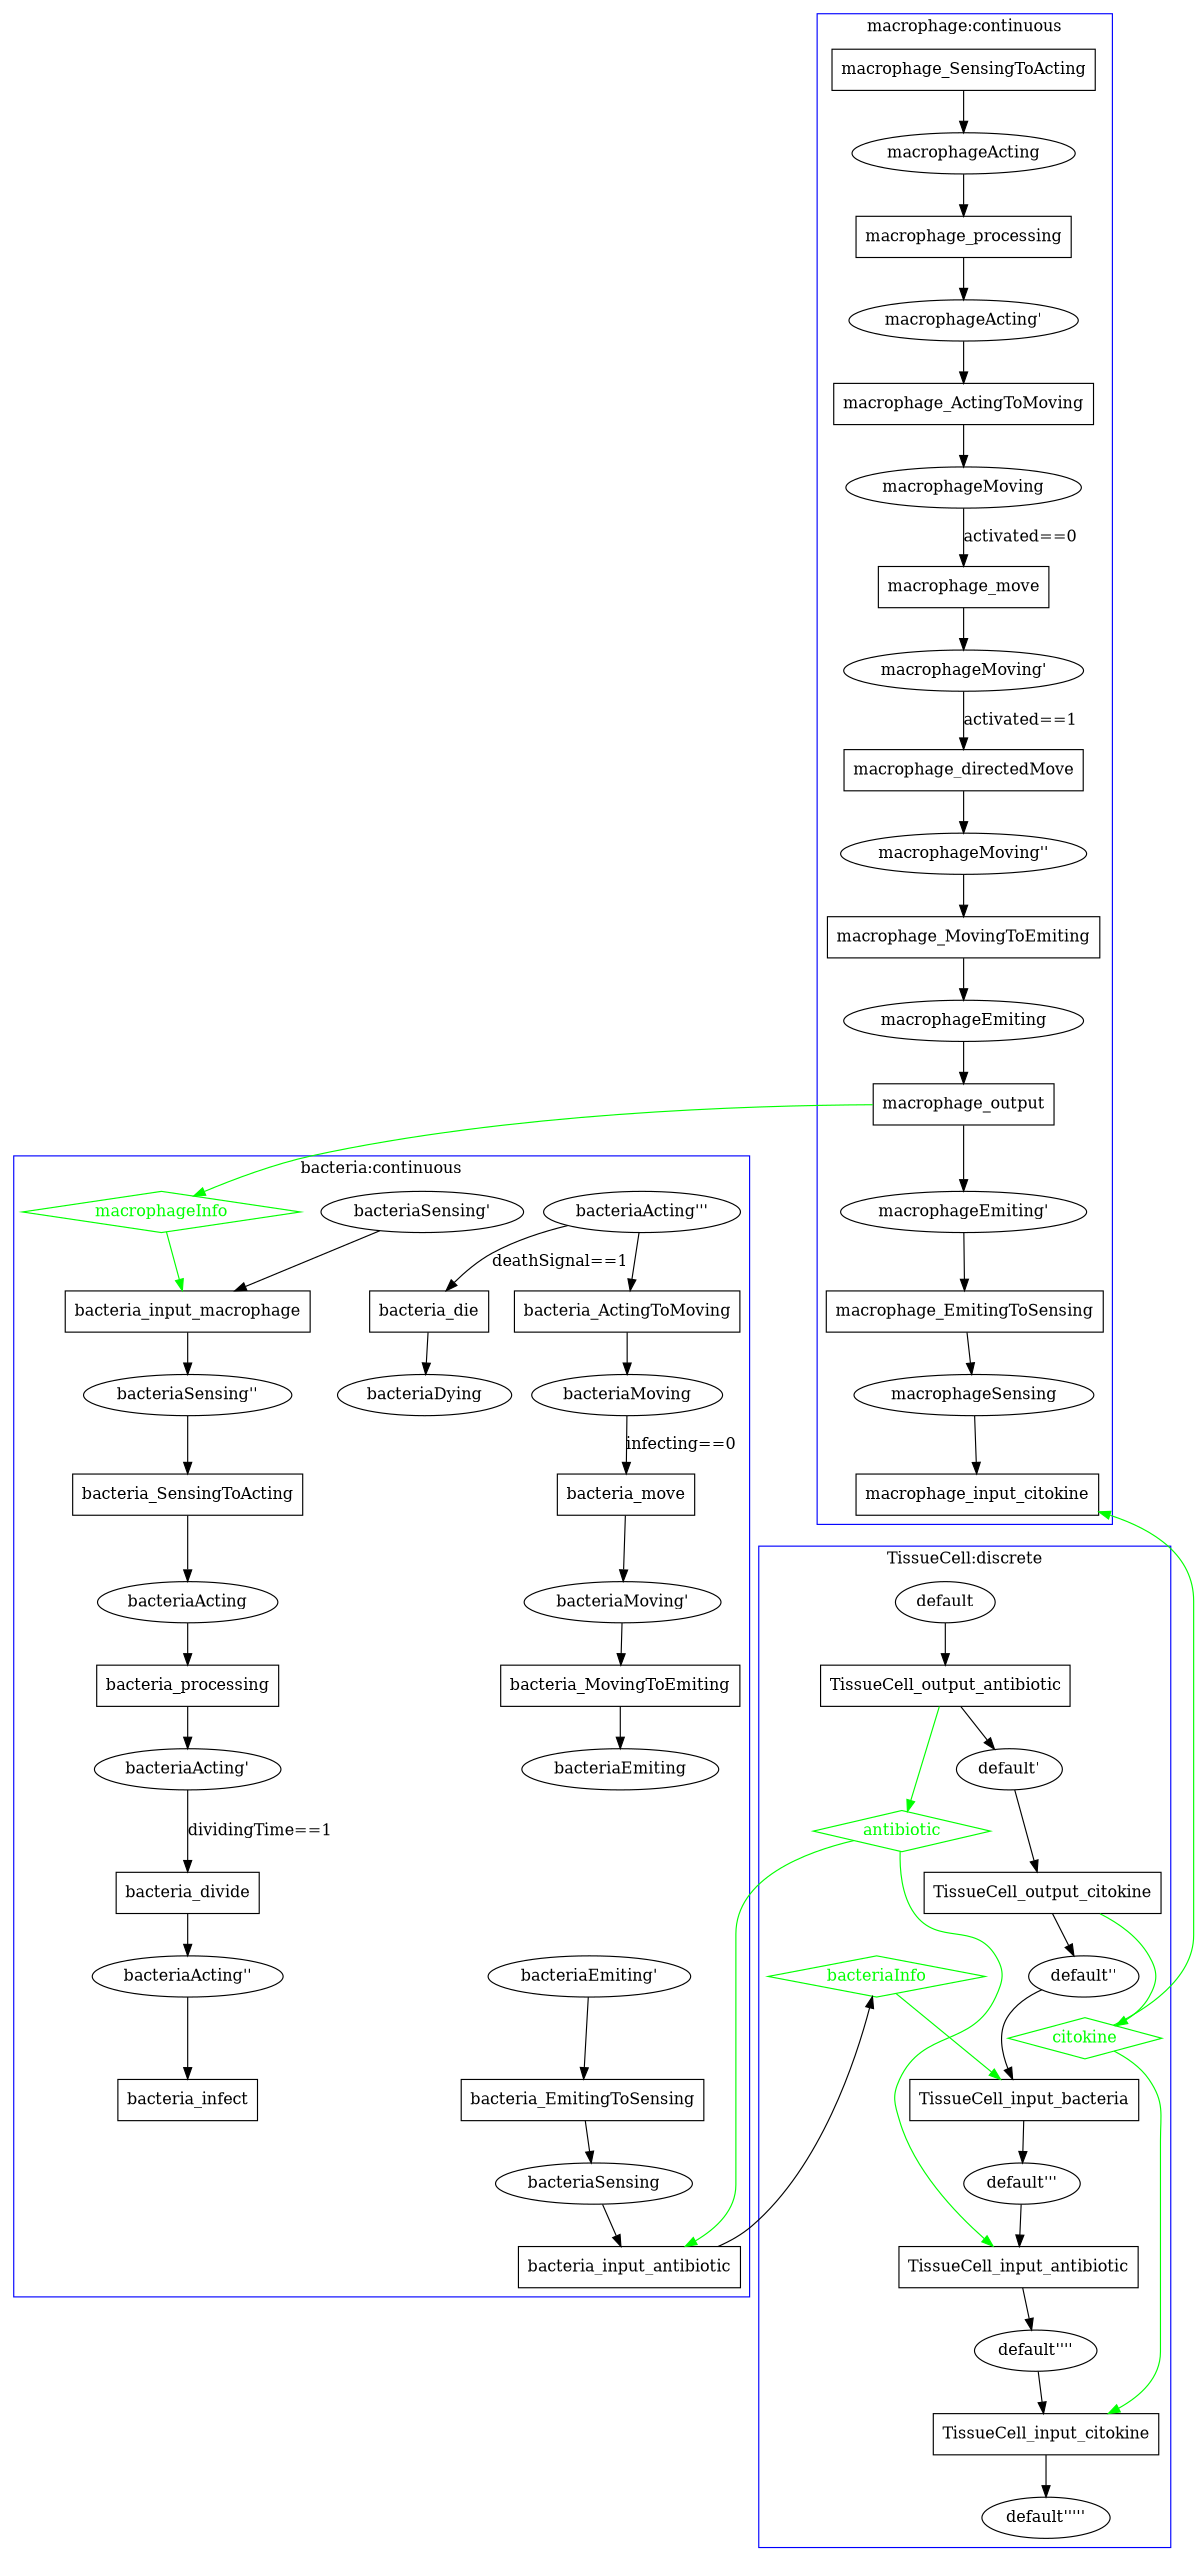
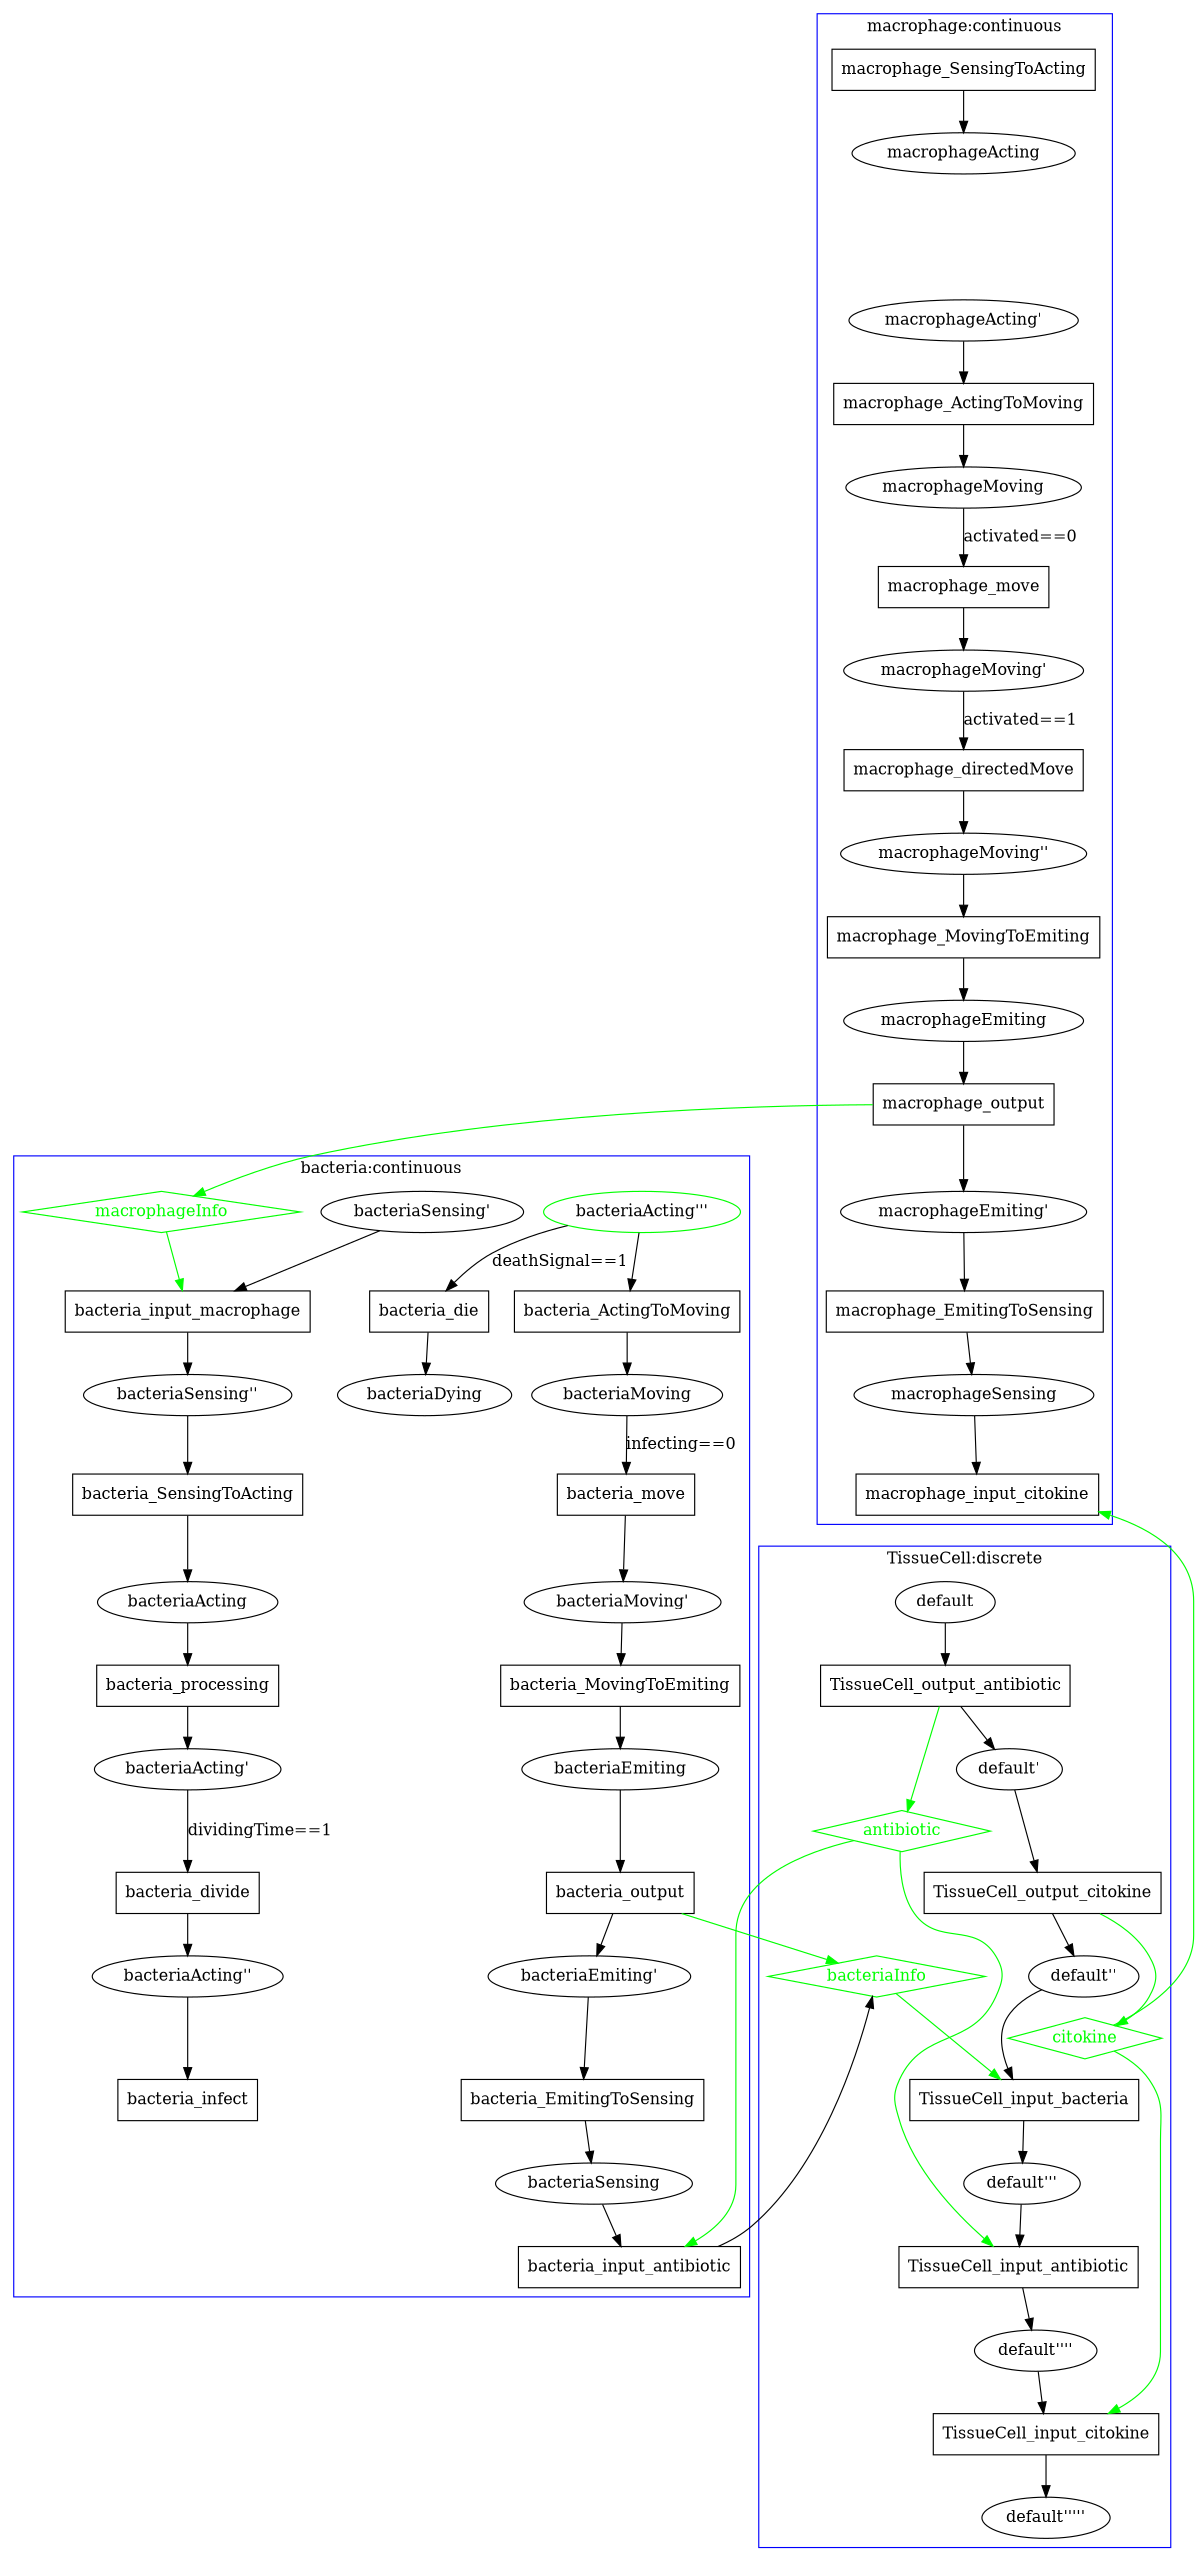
(964, 237) -> none
(642, 1212) -> (642, 1212)
none -> (620, 1893)
